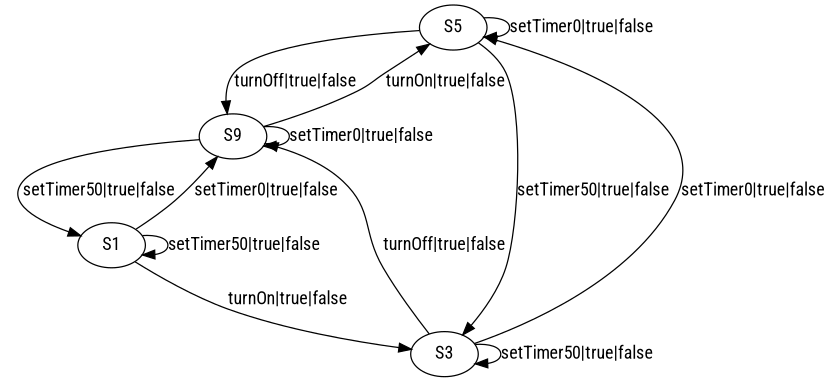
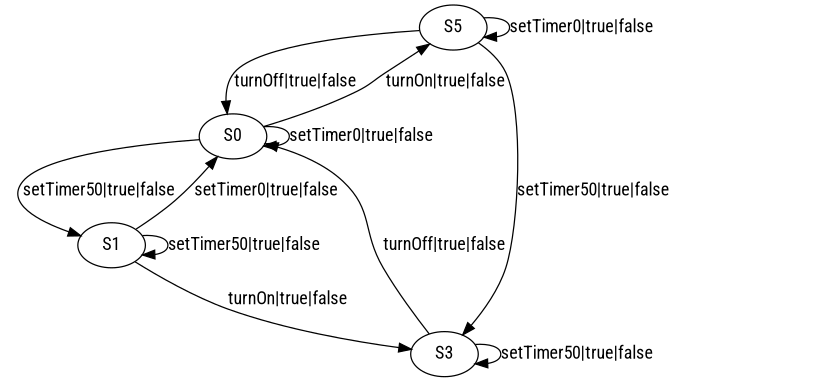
(233, 136) -> (233, 136)
(677, 192) -> none
